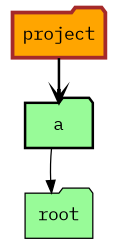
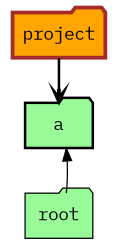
(51, 164) -> (67, 177)
